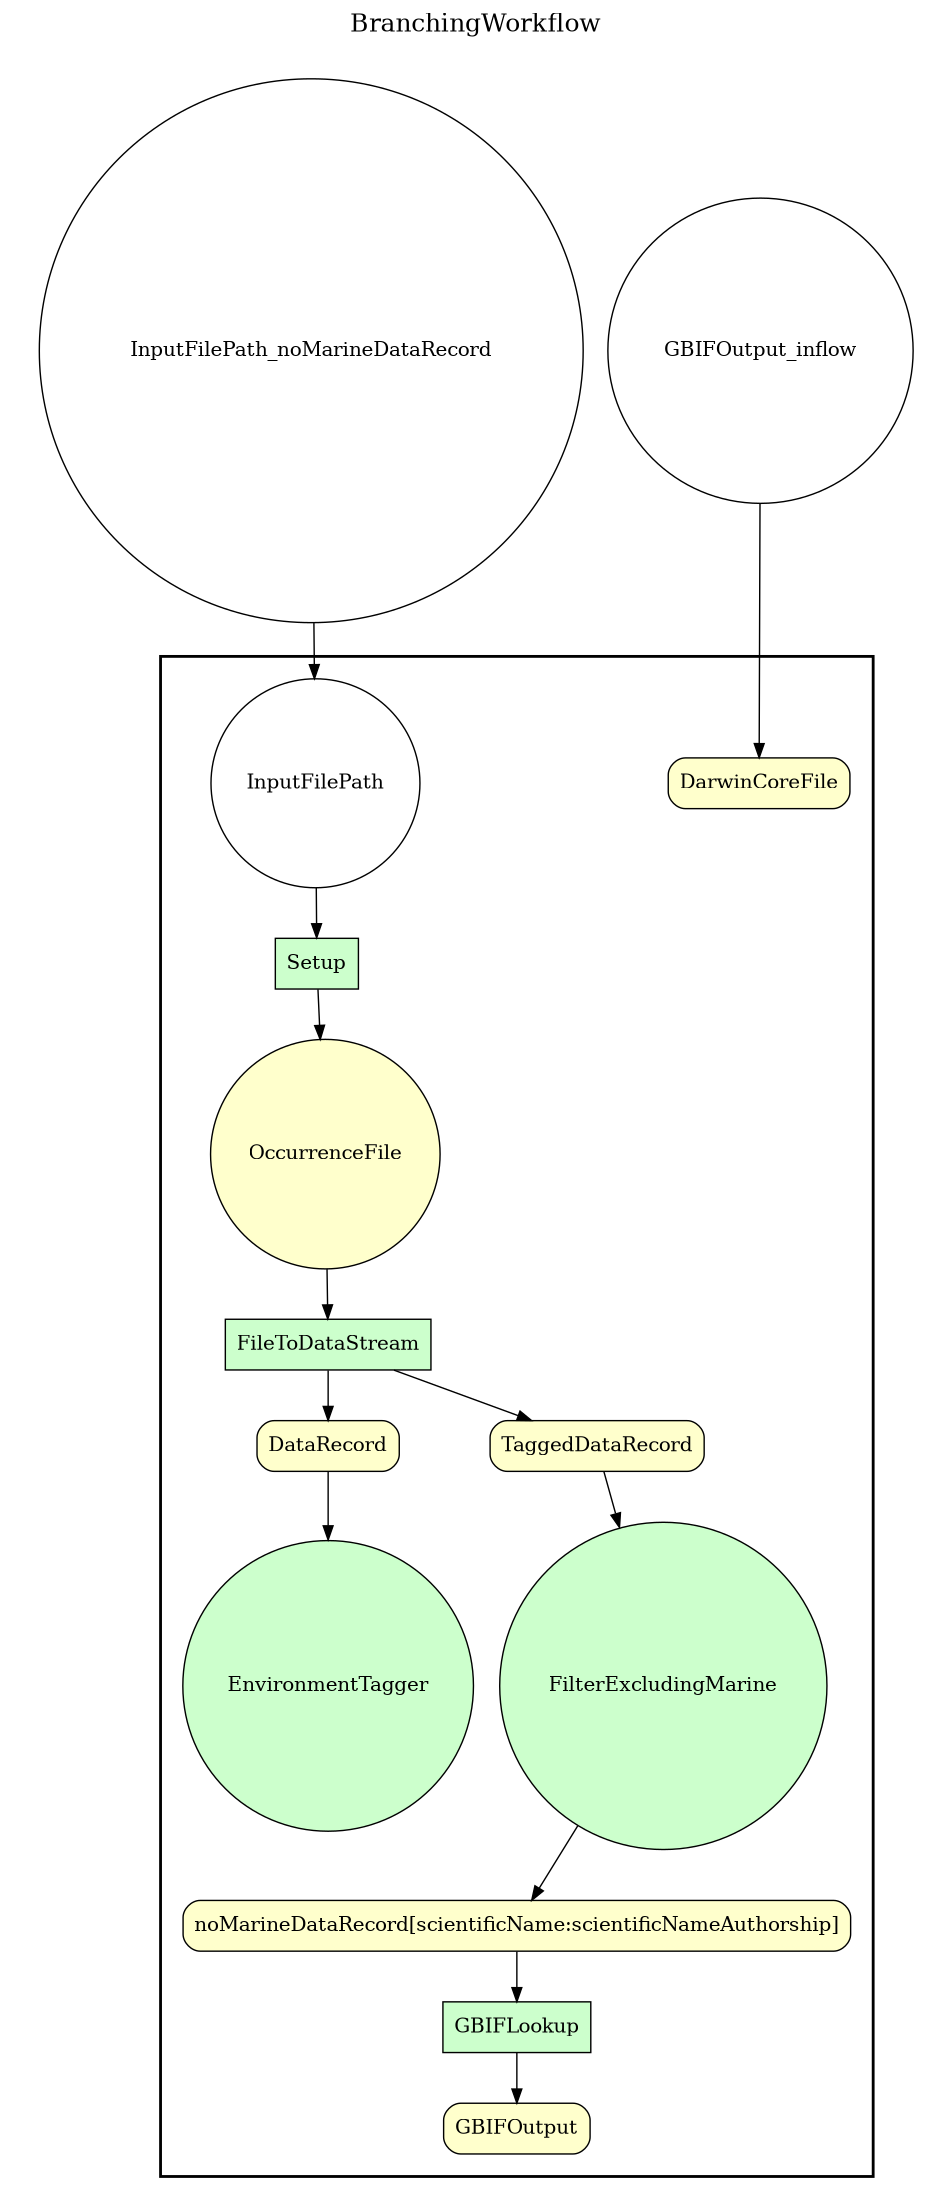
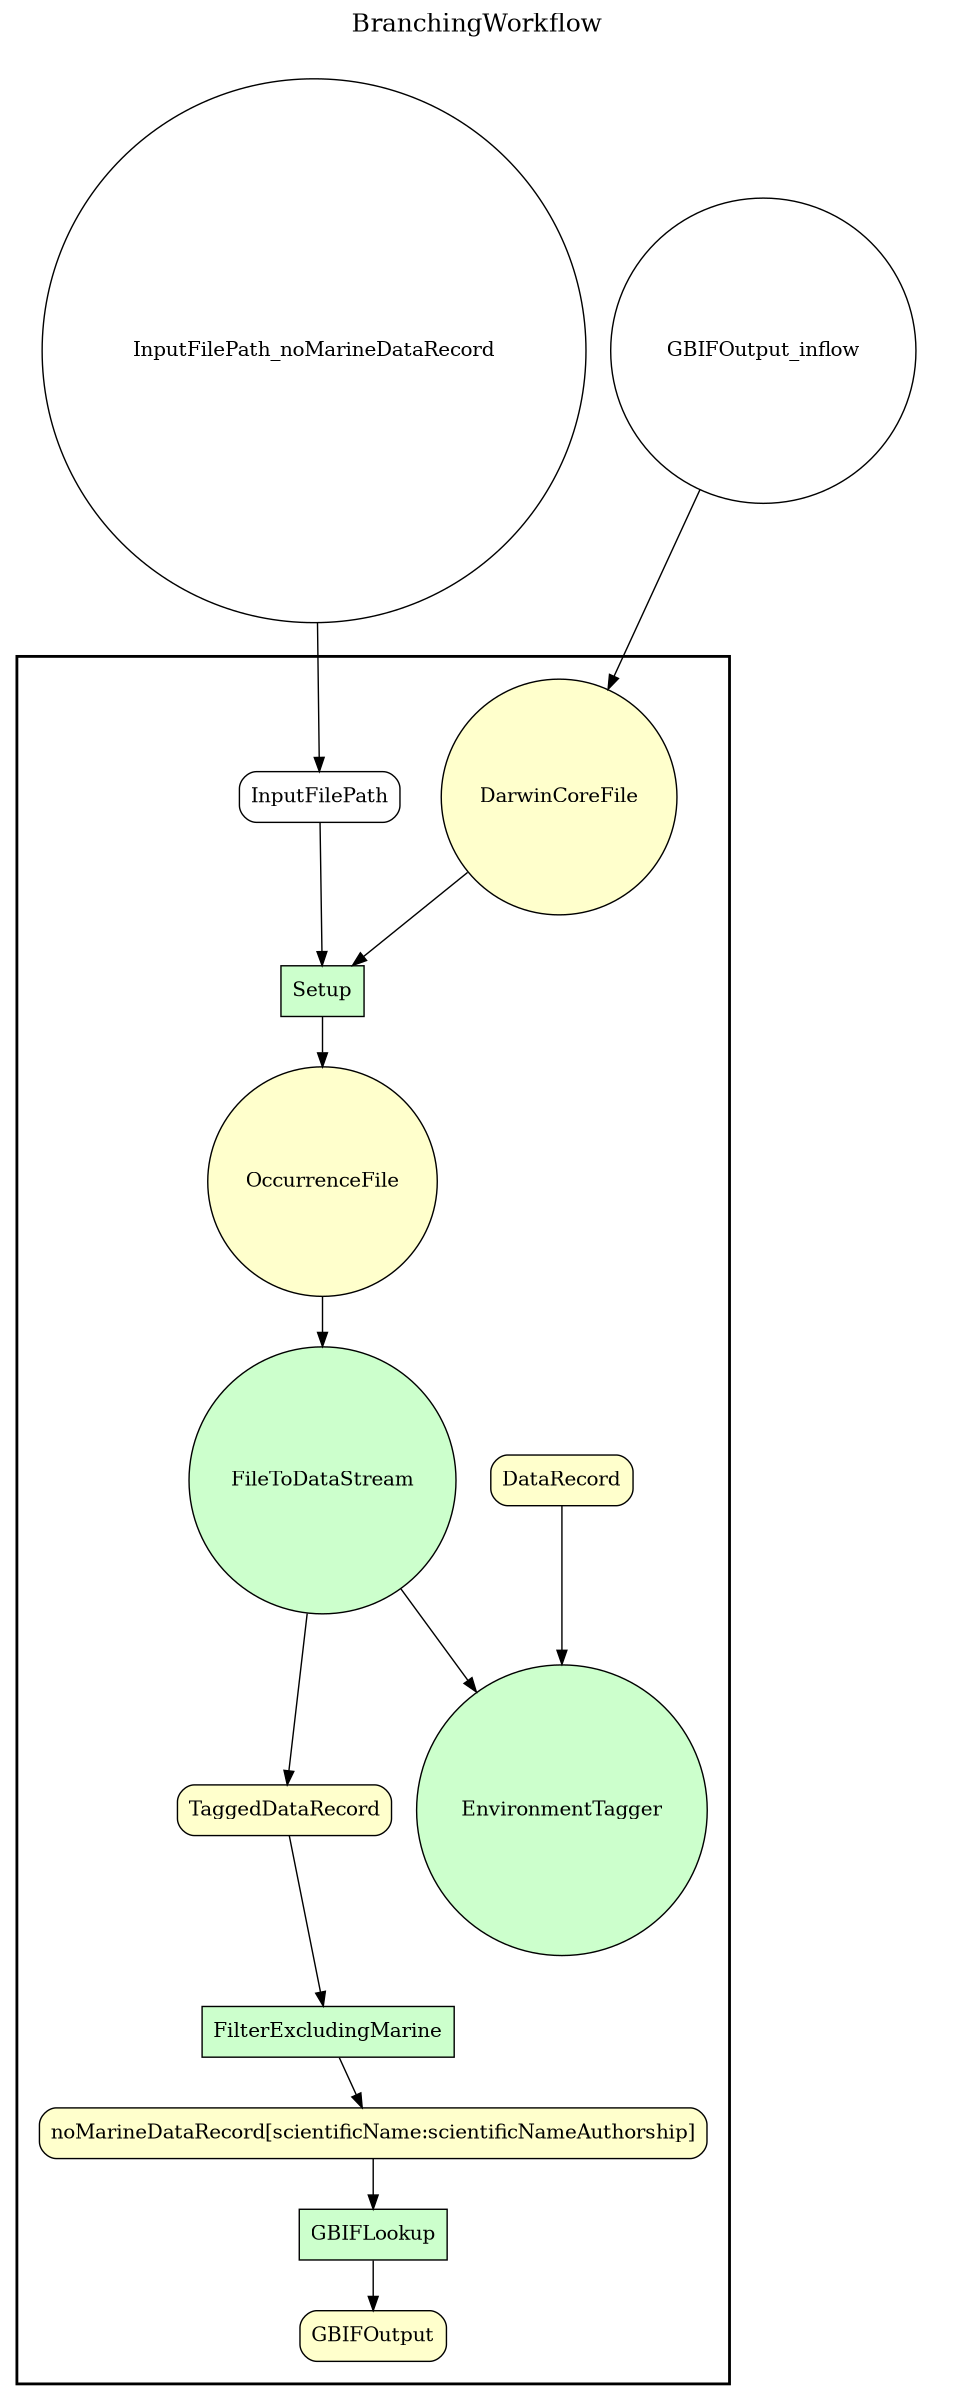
(315, 783) -> (320, 797)
(759, 783) -> (559, 797)
none -> (416, 914)
(328, 1345) -> (323, 1480)
(328, 1388) -> (434, 1635)
(663, 1686) -> (328, 2032)
